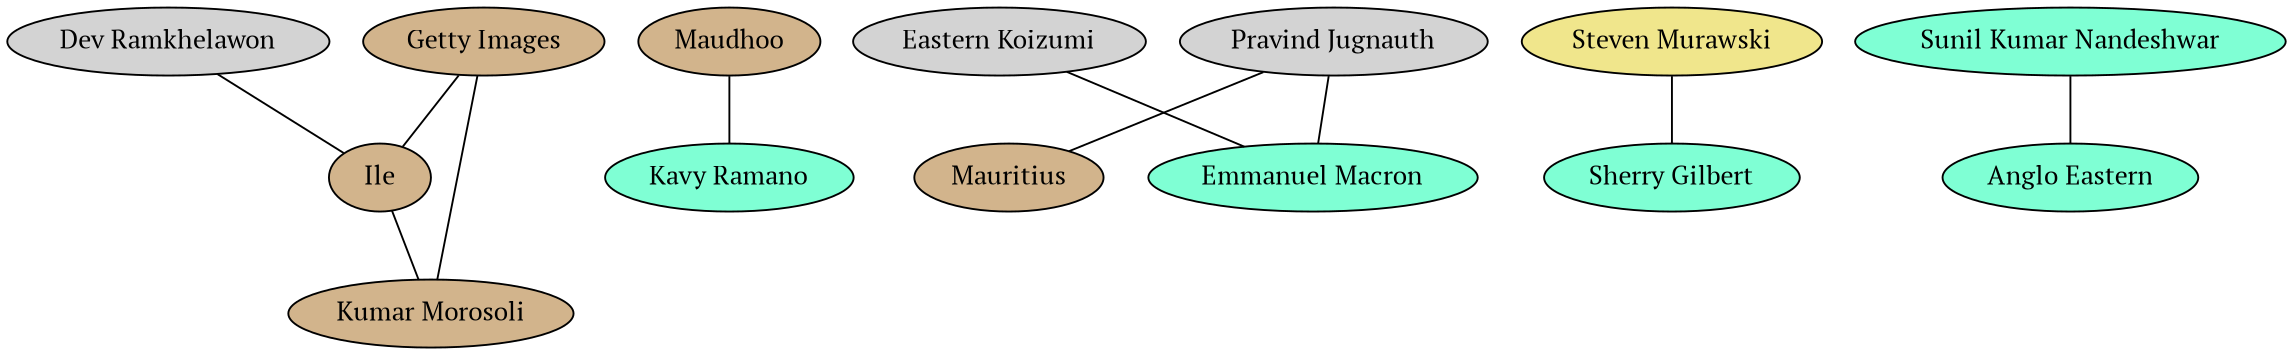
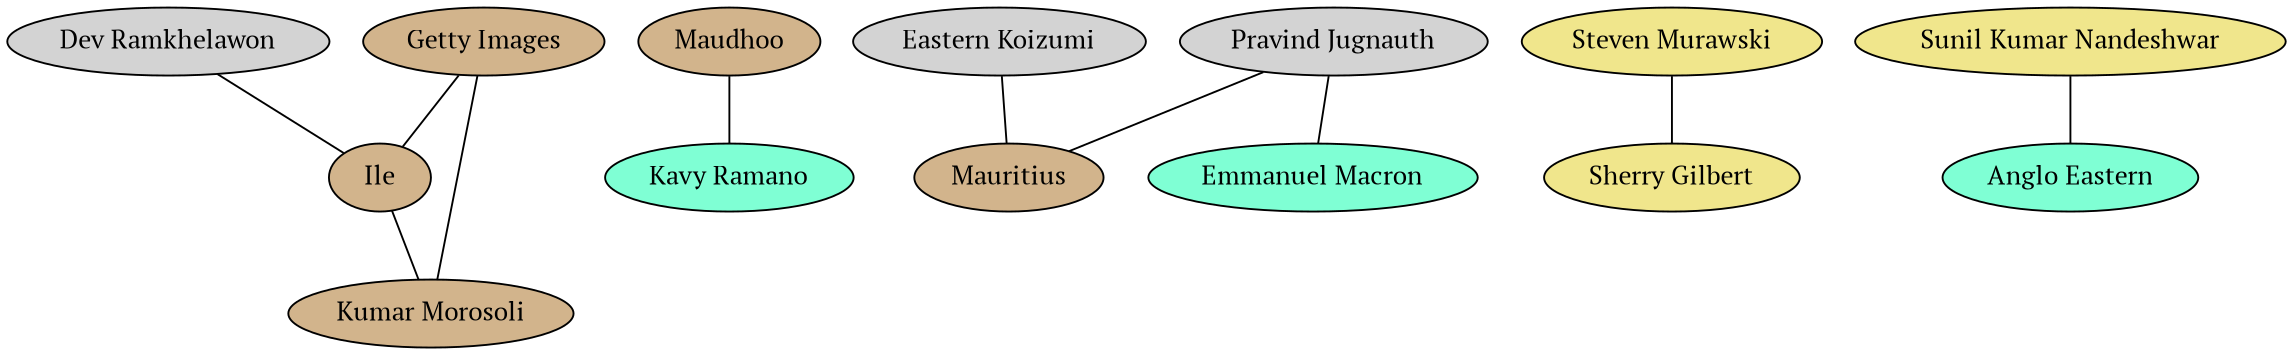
(2070, 42) -> (2070, 42)
(1147, 105) -> (1004, 110)
(1672, 178) -> (1672, 178)
